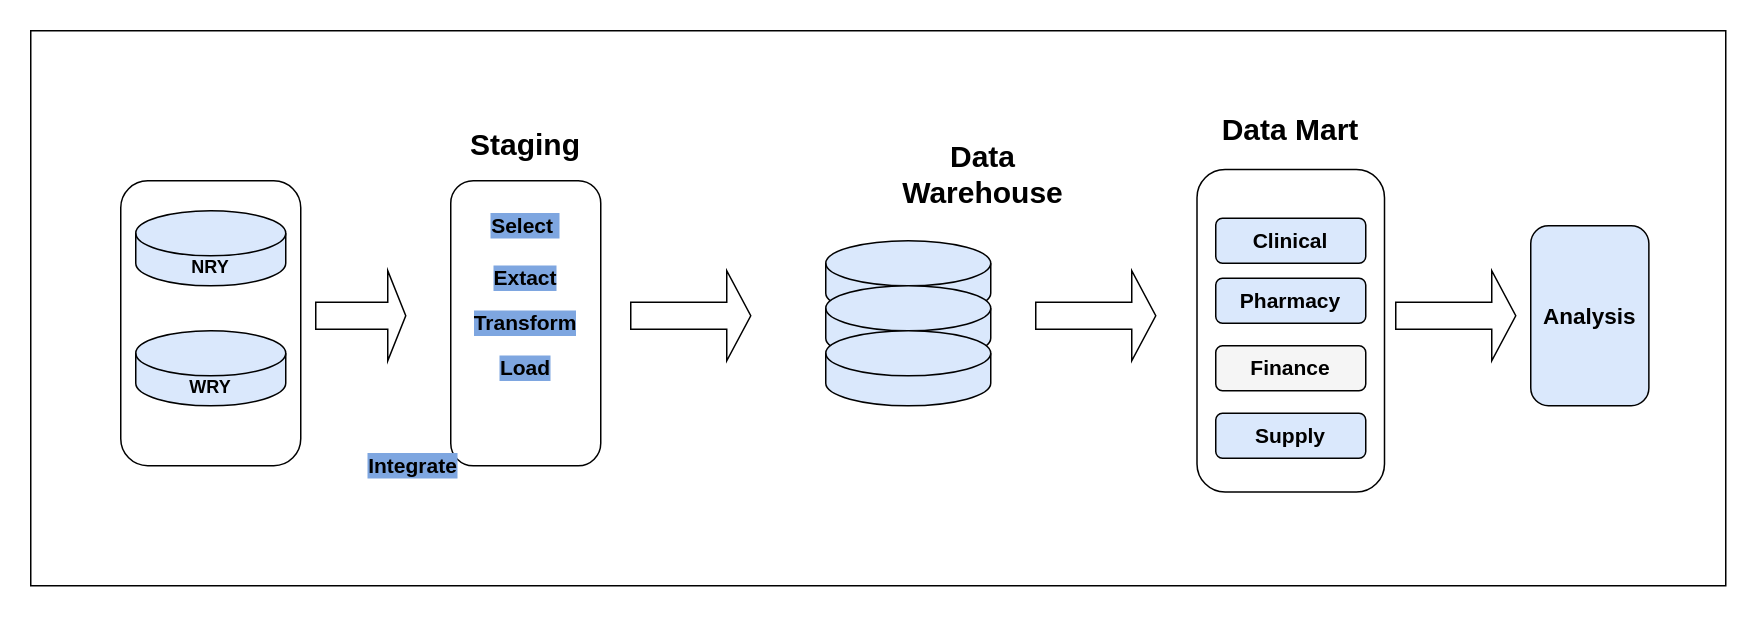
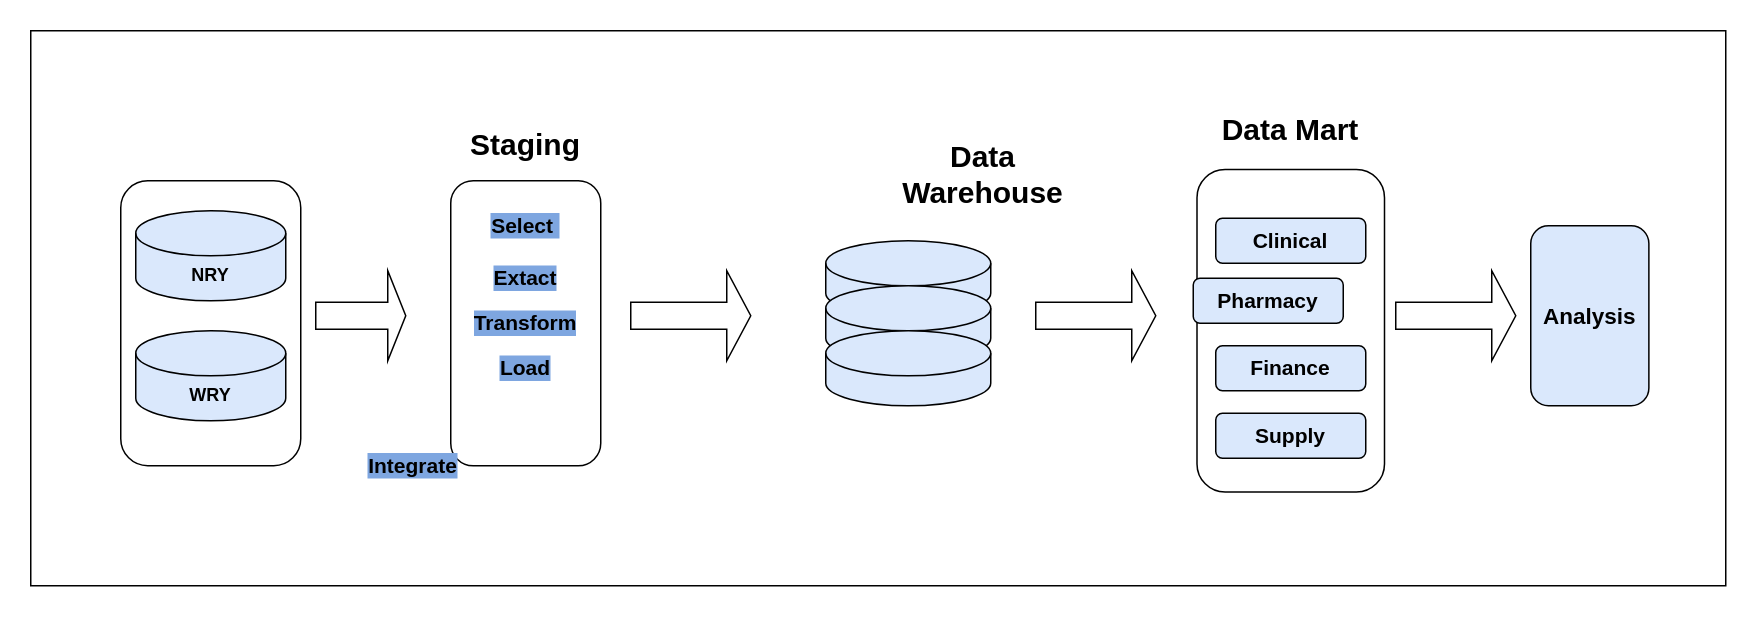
(211, 248) -> (211, 256)
(1291, 301) -> (1268, 301)
(211, 368) -> (211, 376)
(1291, 368) -> (1291, 368)
